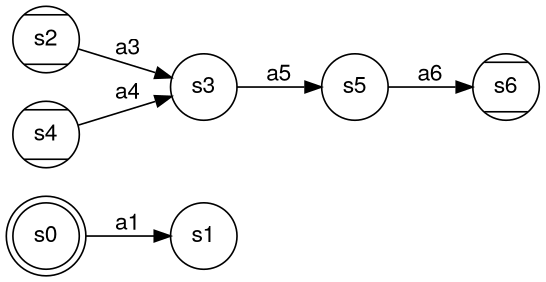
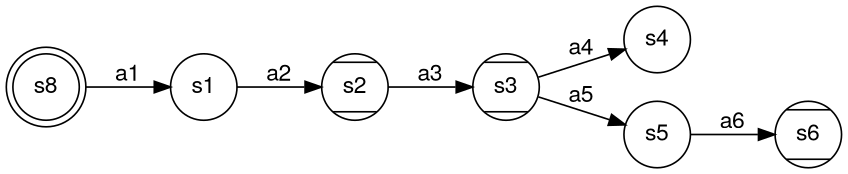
(204, 87) -> (506, 87)
none -> (271, 87)
(117, 113) -> (574, 66)
(46, 135) -> (657, 40)
(46, 236) -> (46, 87)
